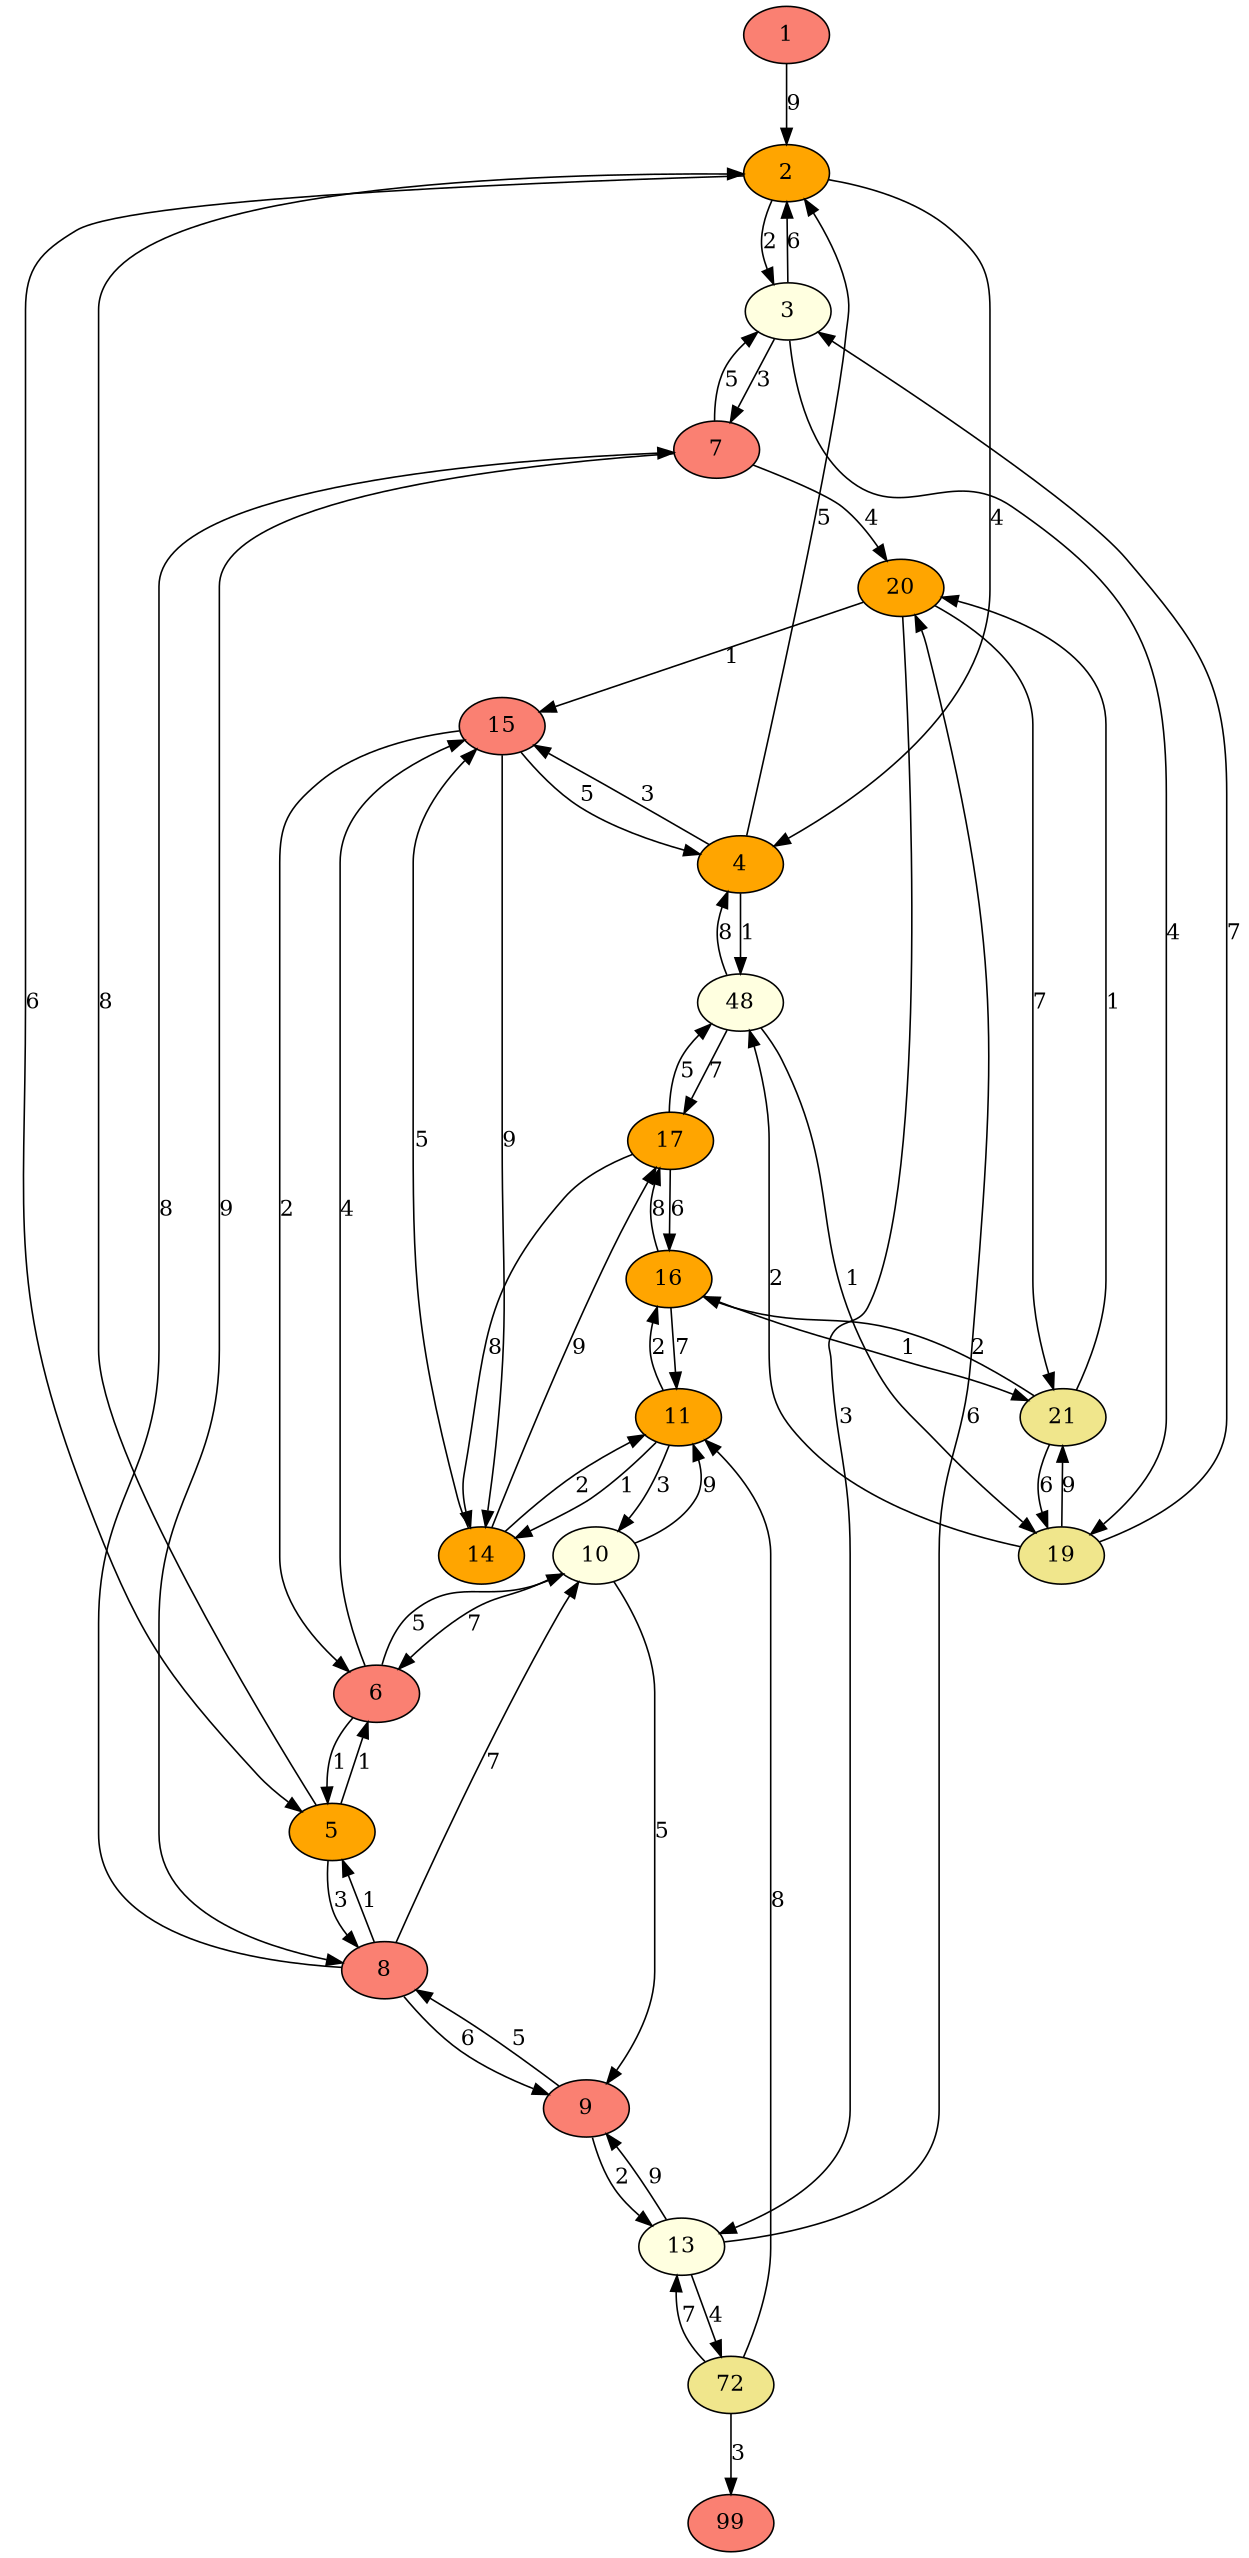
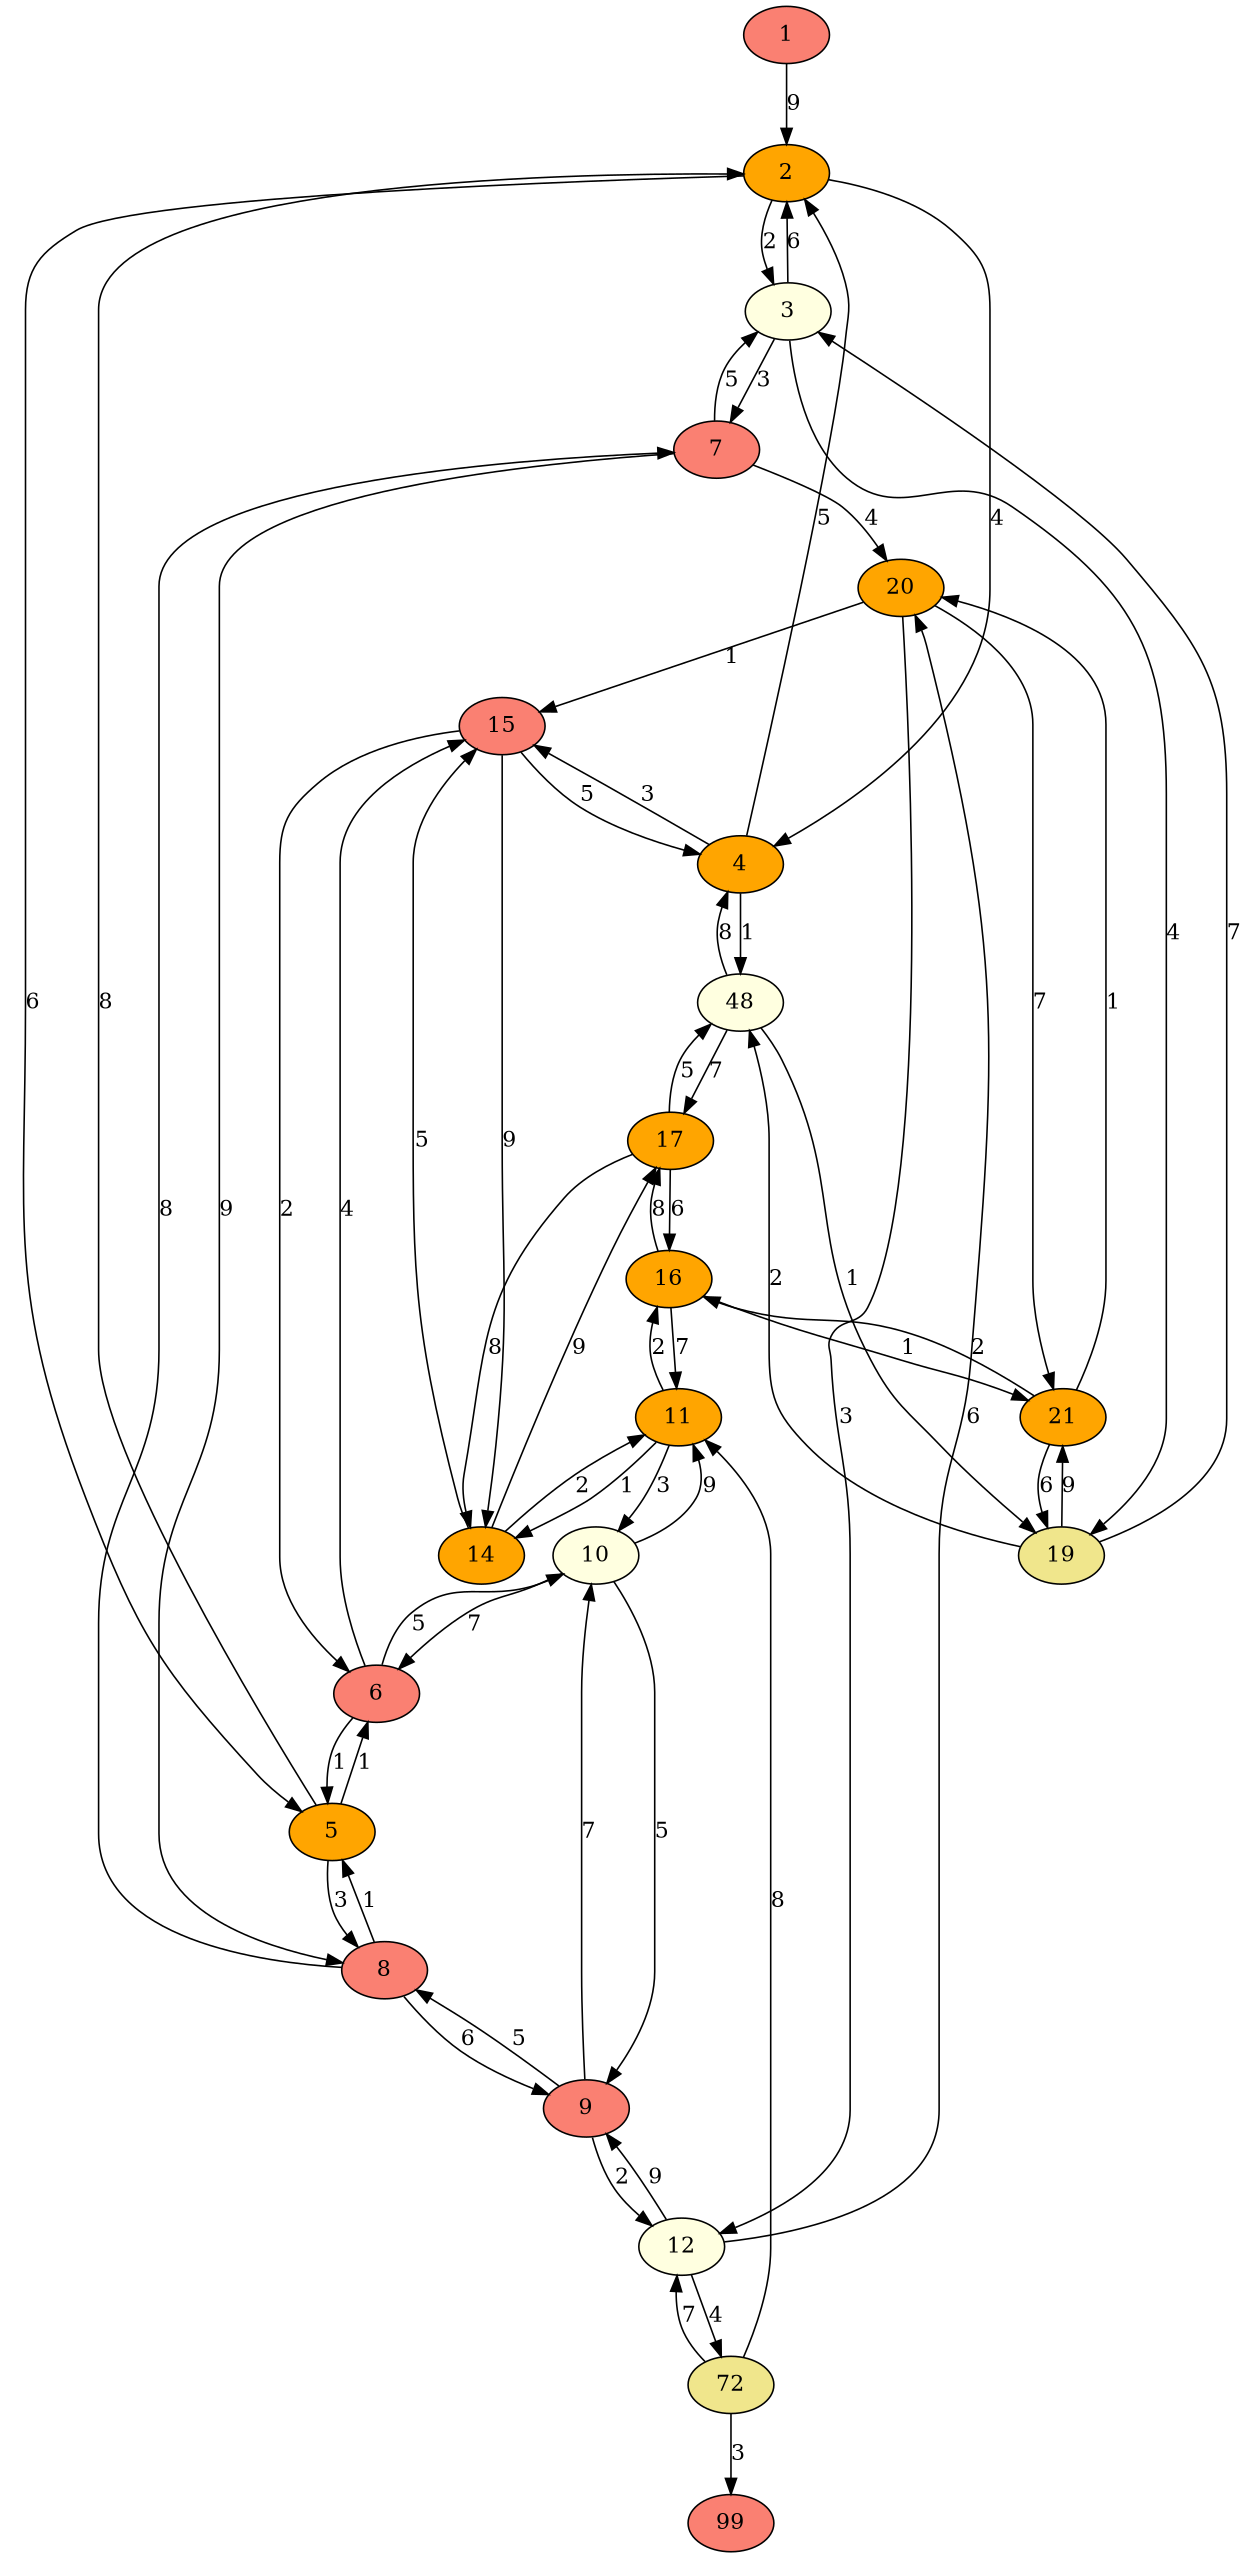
(1063, 1417) -> (1063, 1417)
(478, 1767) -> (582, 1840)
(682, 2247) -> (682, 2247)
